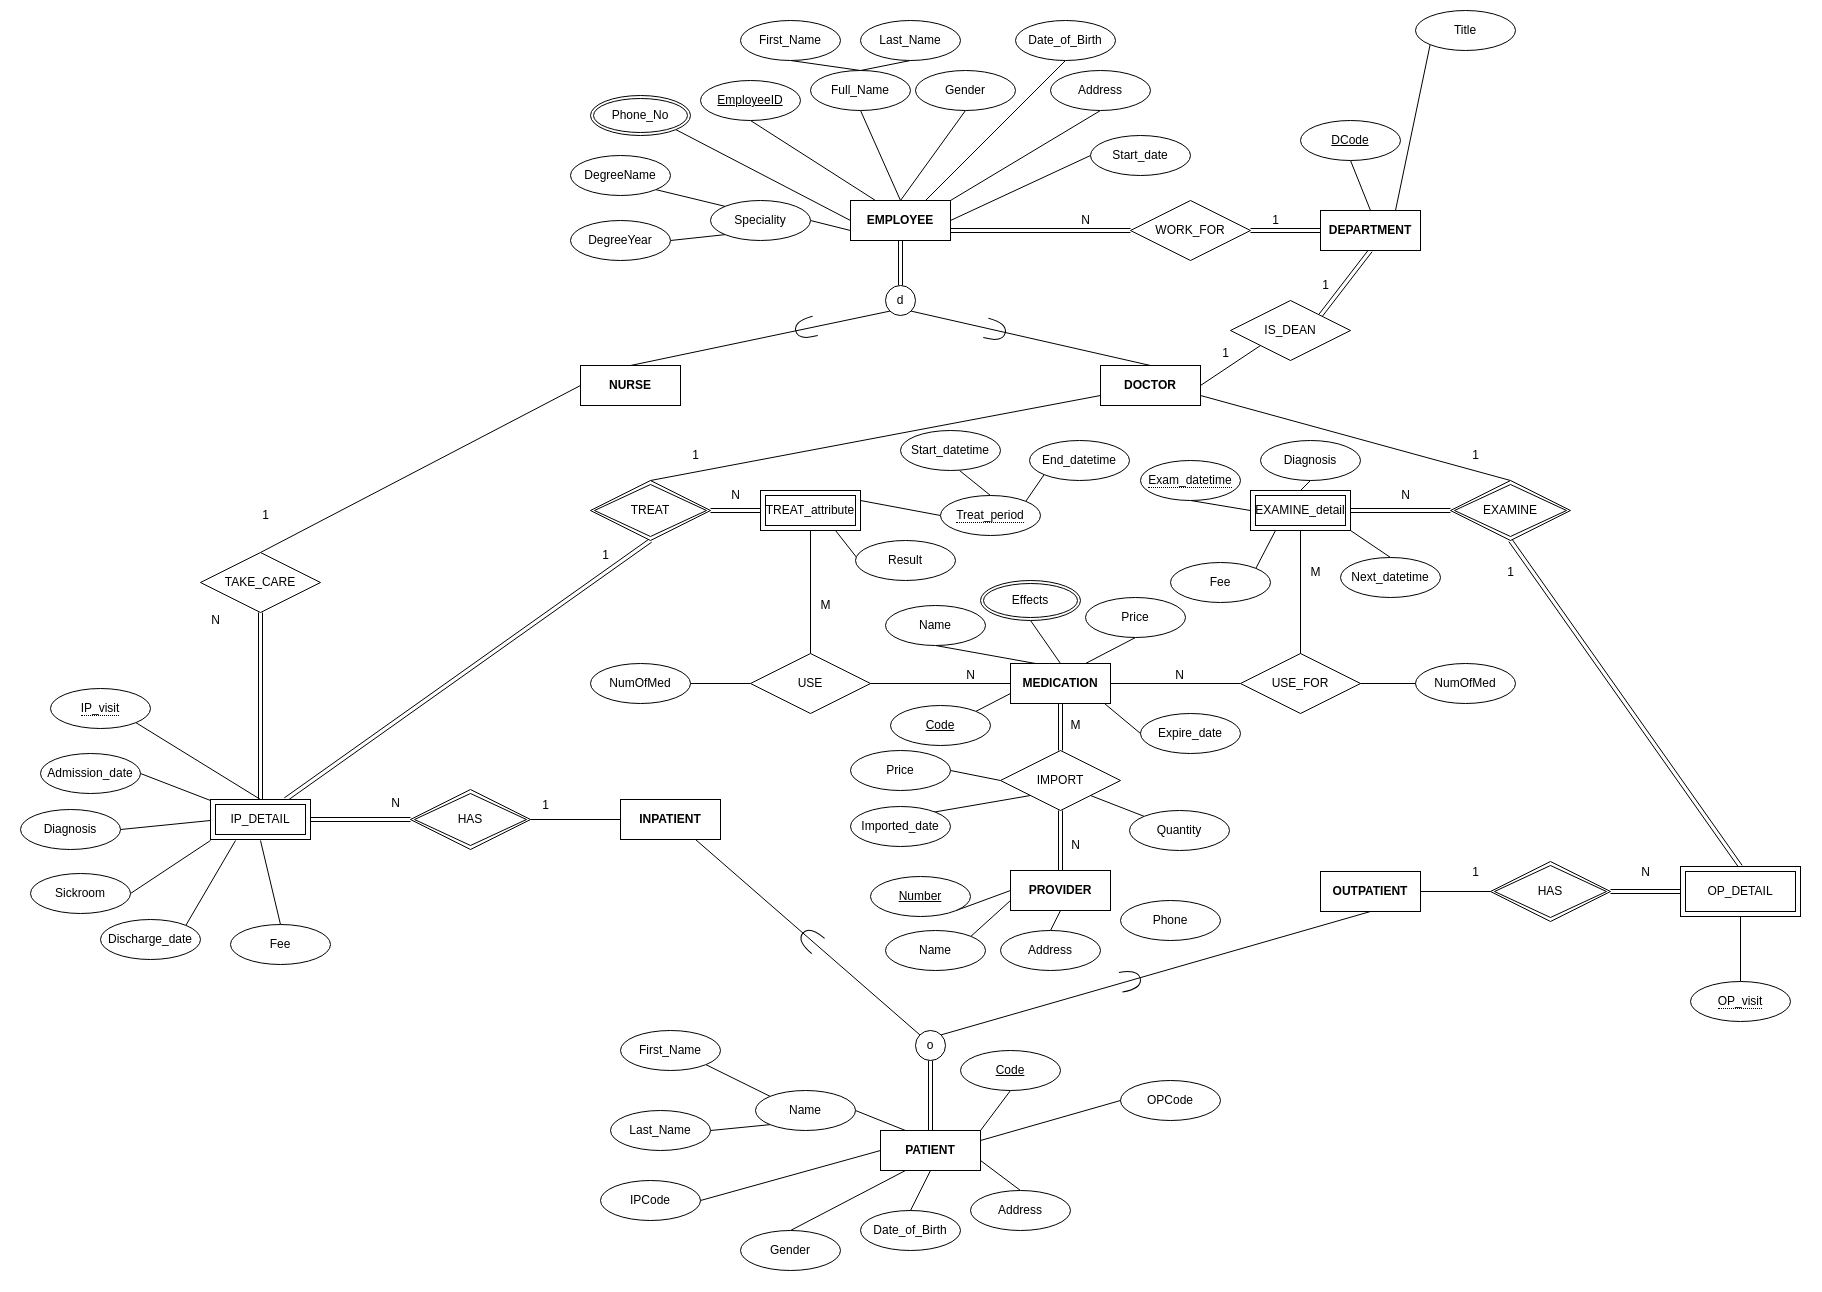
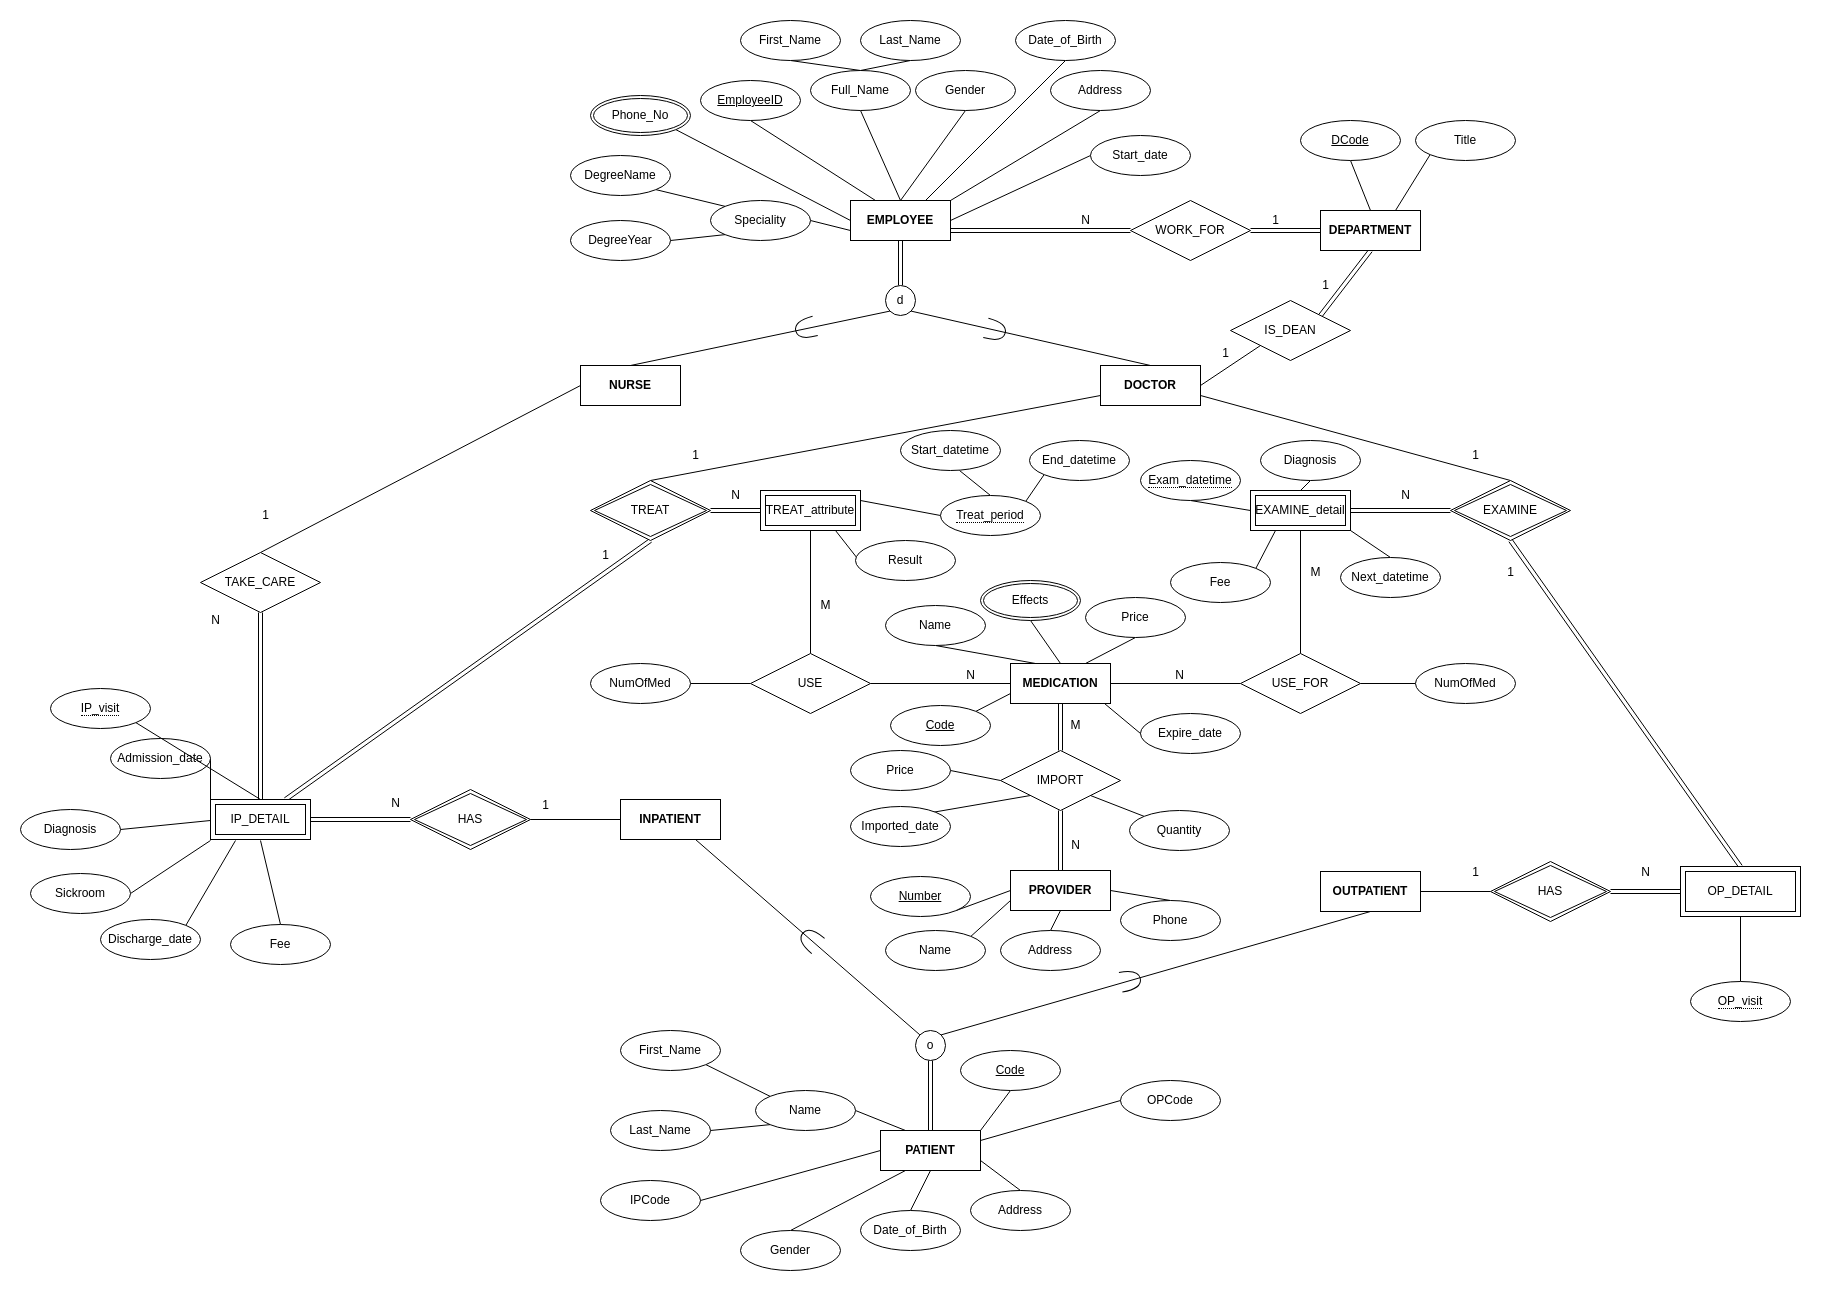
(1466, 31) -> (1466, 141)
(91, 774) -> (161, 759)
none -> (1140, 895)
